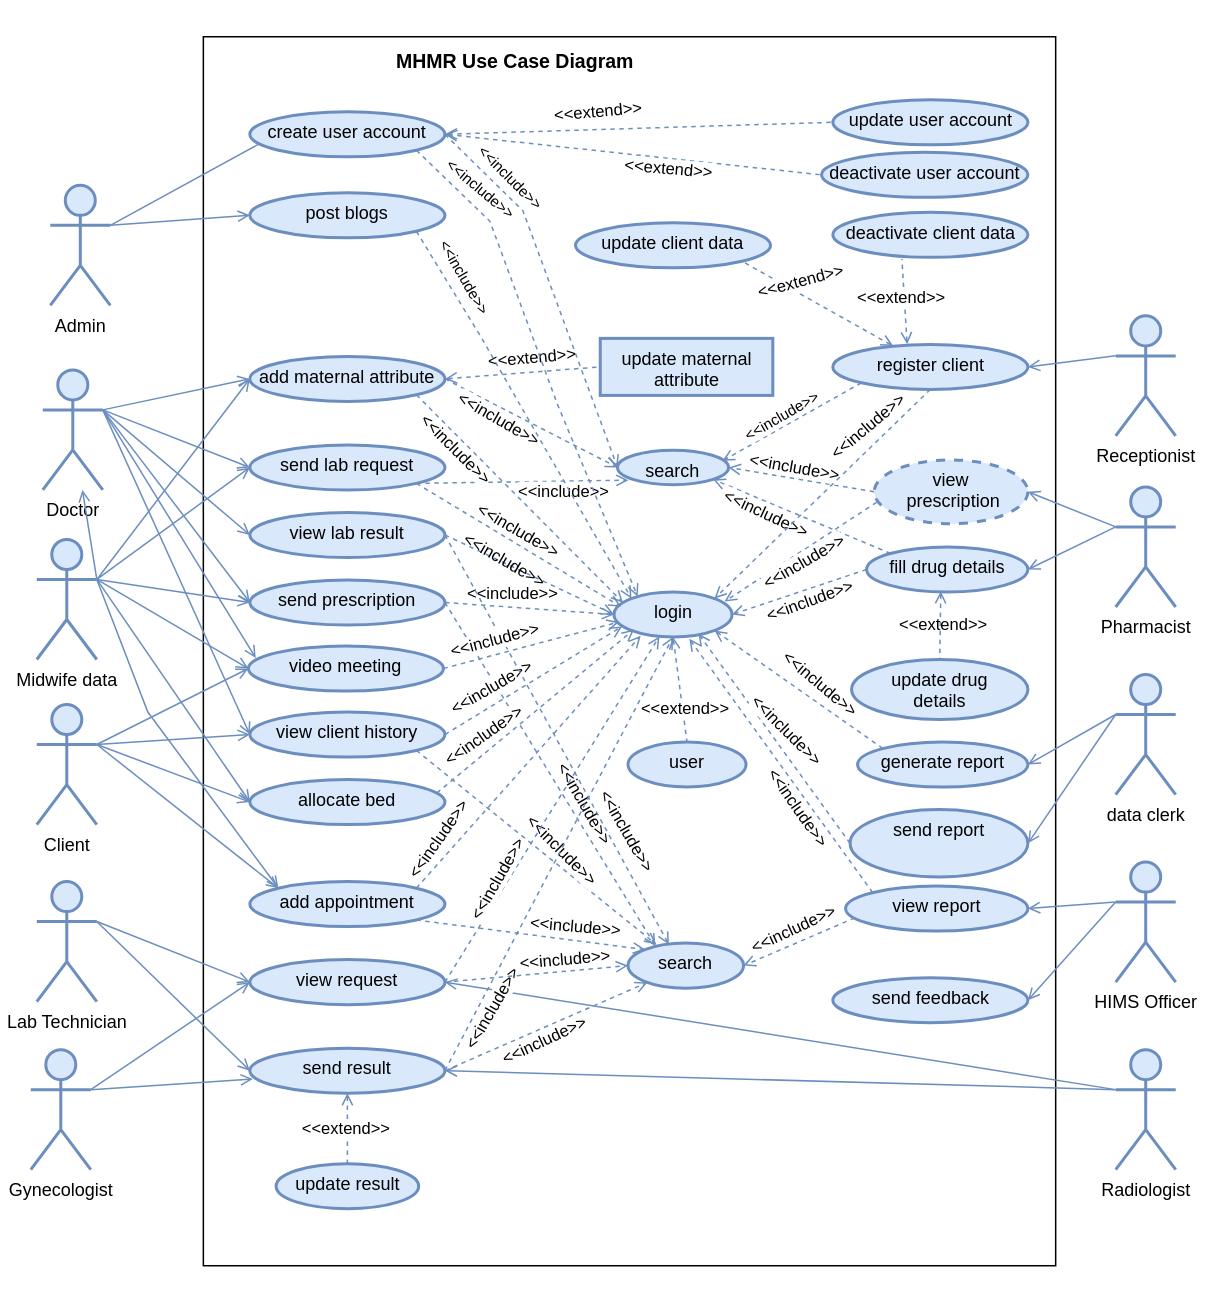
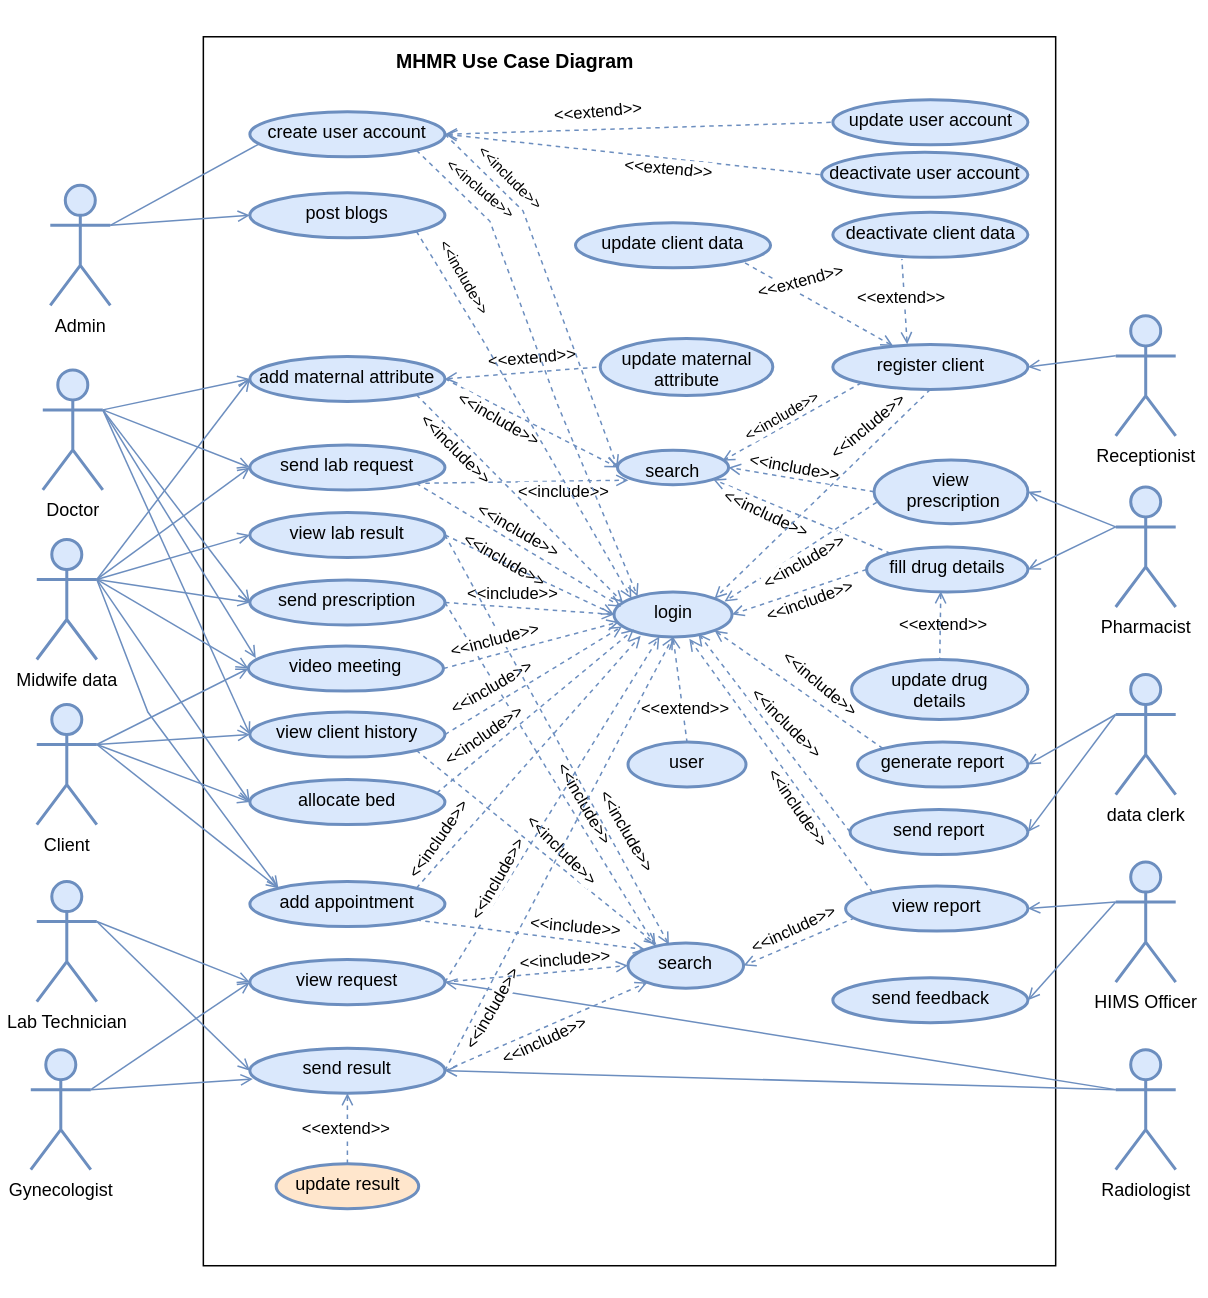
(686, 367) -> (686, 367)
(180, 475) -> none
(951, 492) -> (951, 492)
(89, 534) -> (174, 557)
(939, 843) -> (939, 832)
(347, 1186) -> (347, 1186)
